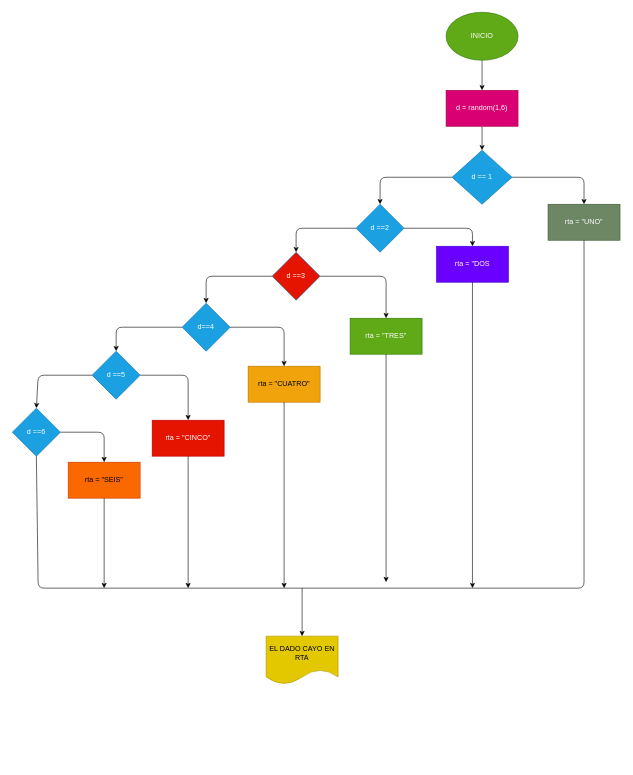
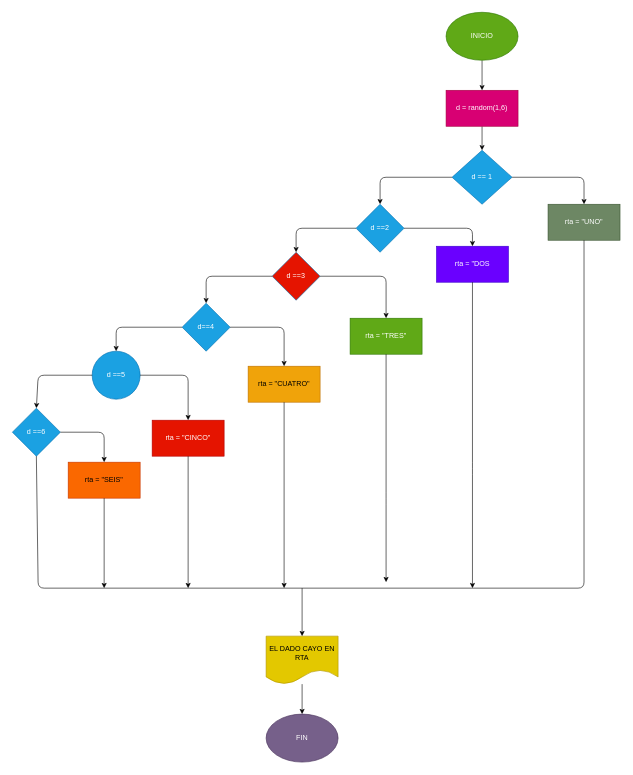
(116, 375) -> (116, 375)
none -> (302, 708)
none -> (302, 738)
